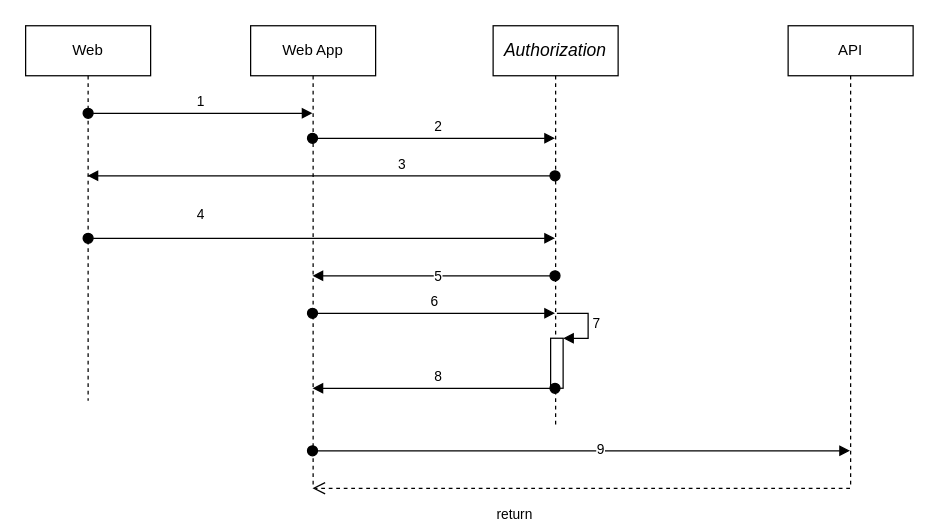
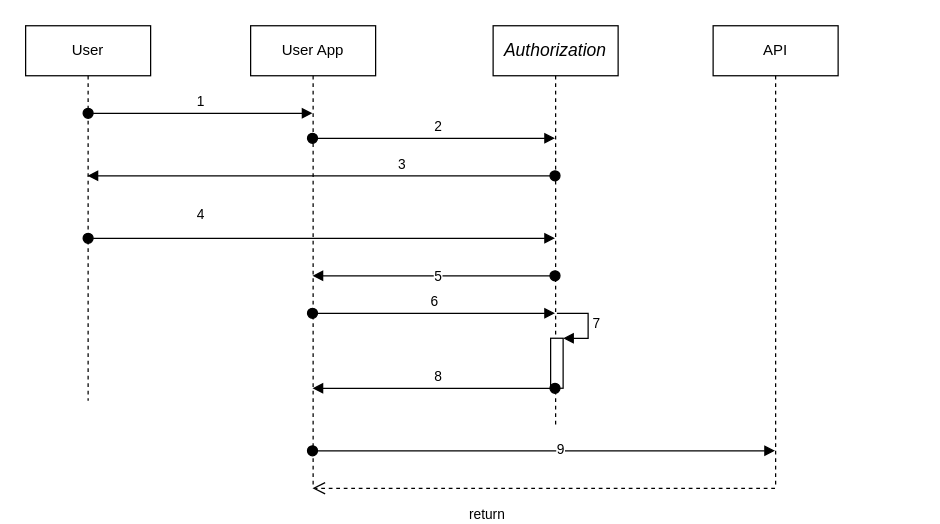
(88, 51) -> (88, 51)
(313, 51) -> (313, 51)
(851, 257) -> (776, 257)
